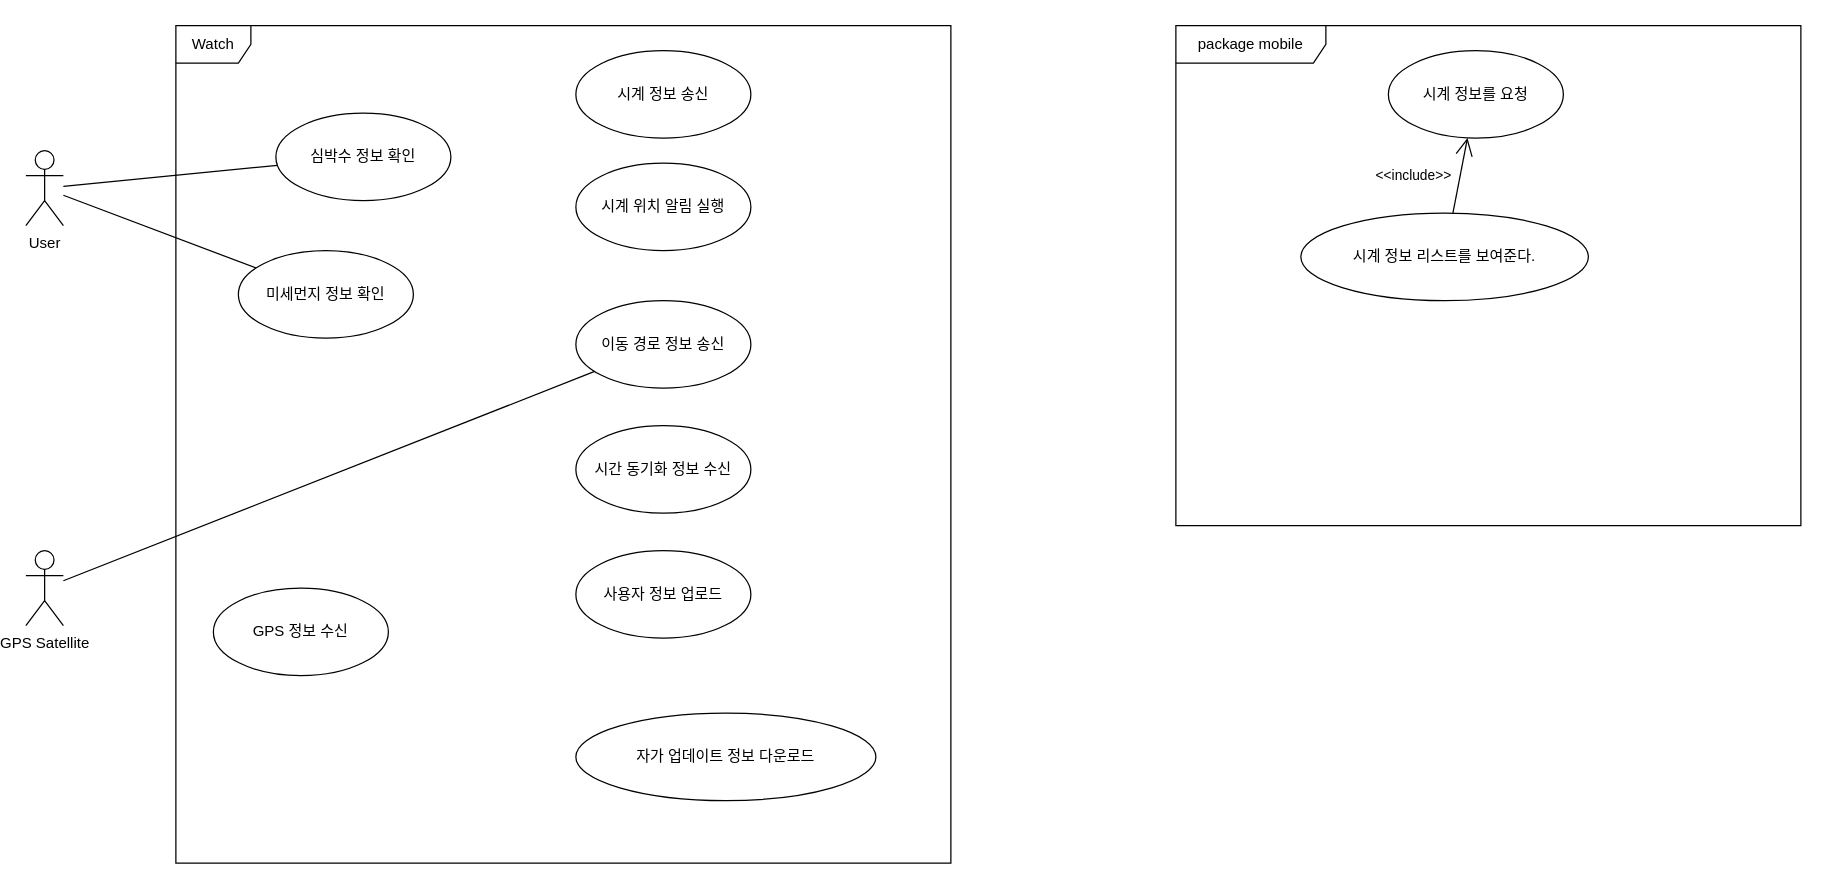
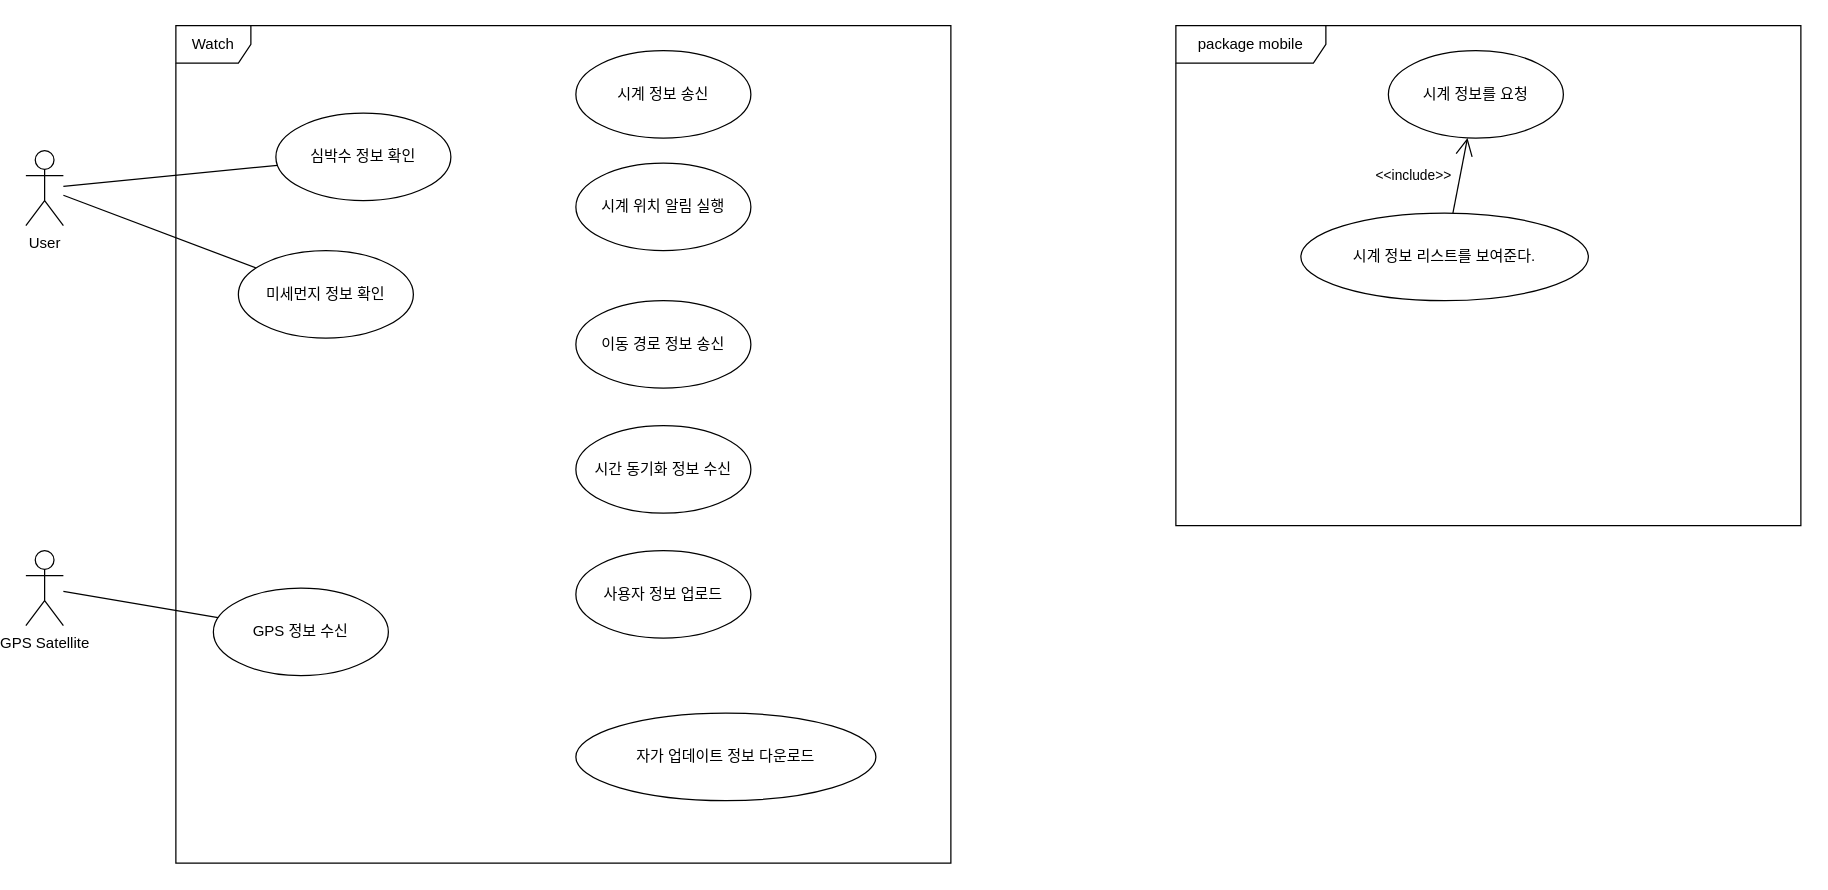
(328, 476) -> (140, 605)
